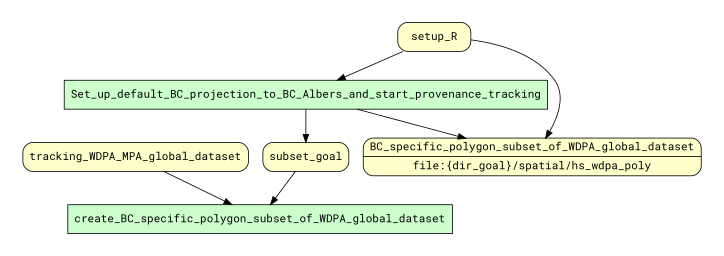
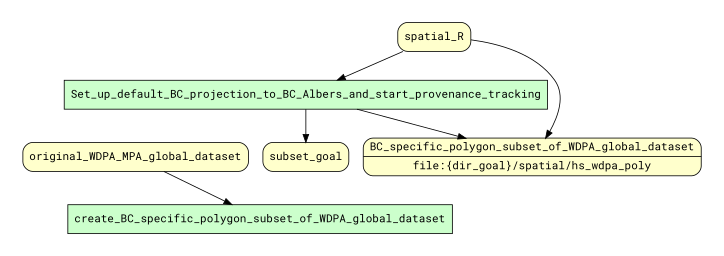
(434, 37) -> (434, 37)
(136, 157) -> (136, 157)
(285, 185) -> none
